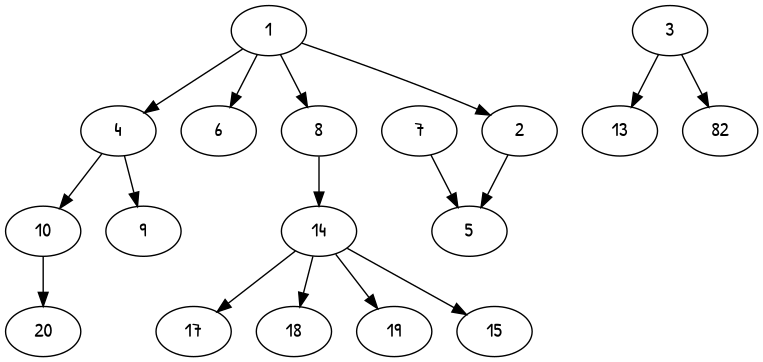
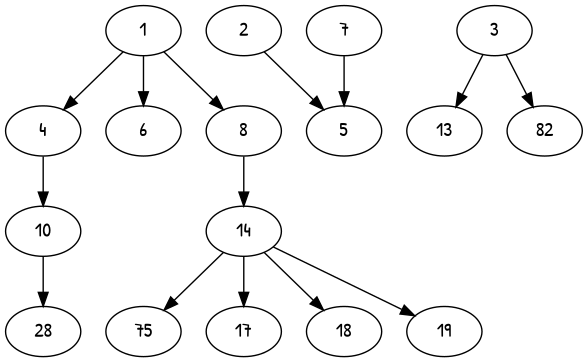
(390, 75) -> none
(143, 231) -> none
(43, 332) -> (43, 332)
(495, 332) -> (143, 332)
